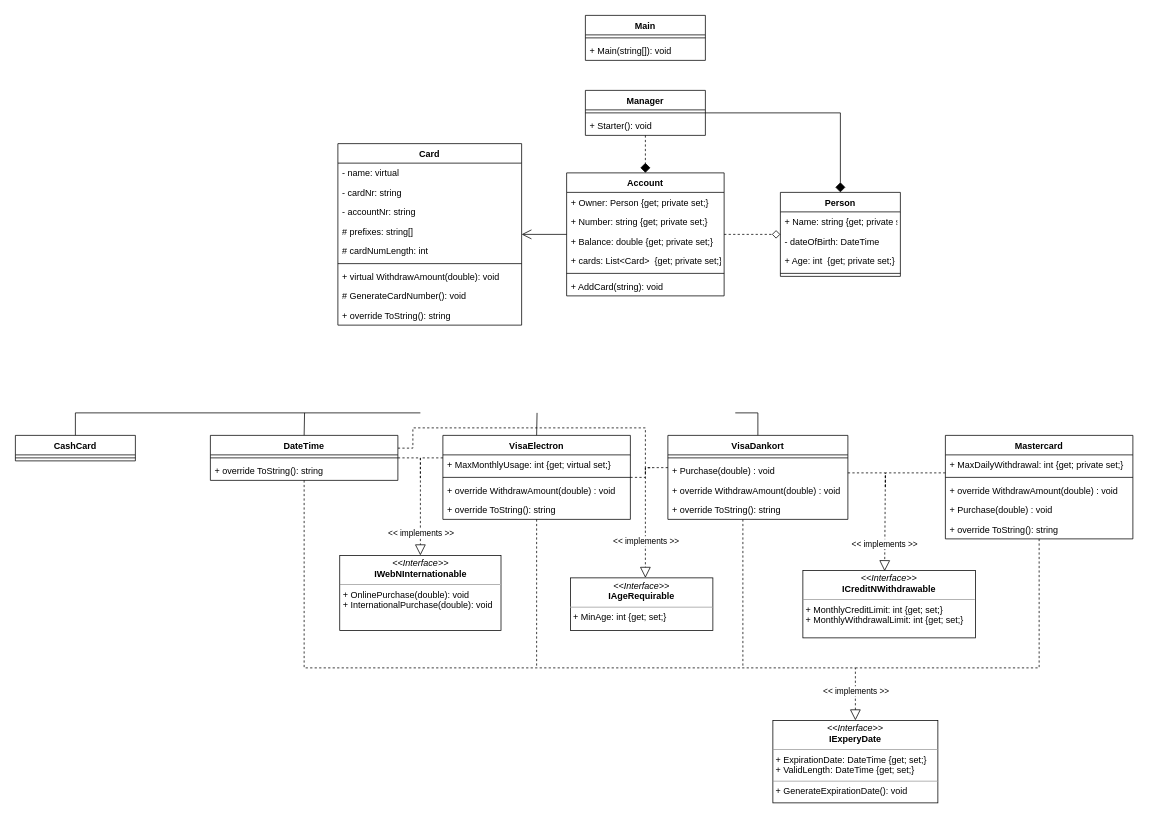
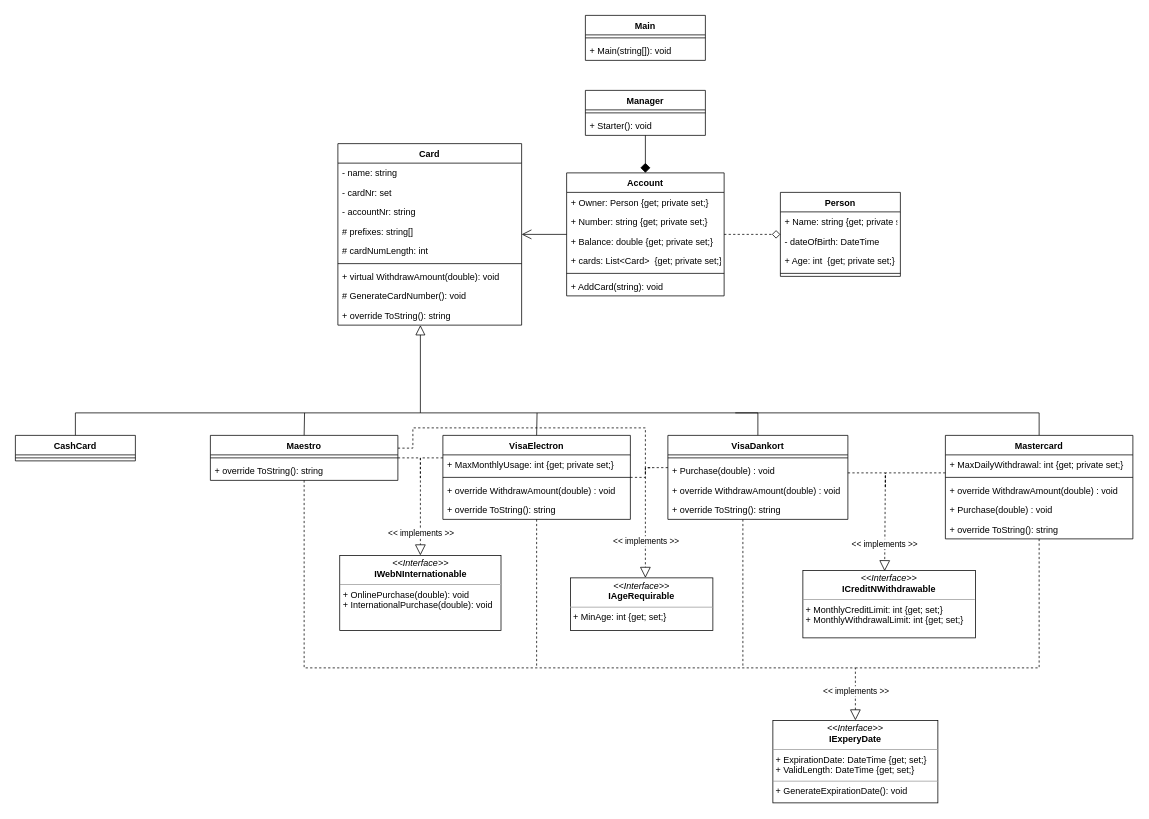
(840, 146) -> none
(645, 150) -> (645, 150)
(374, 173) -> (373, 173)
(378, 193) -> (371, 193)
none -> (539, 413)
(304, 446) -> (304, 446)
(539, 465) -> (540, 465)
